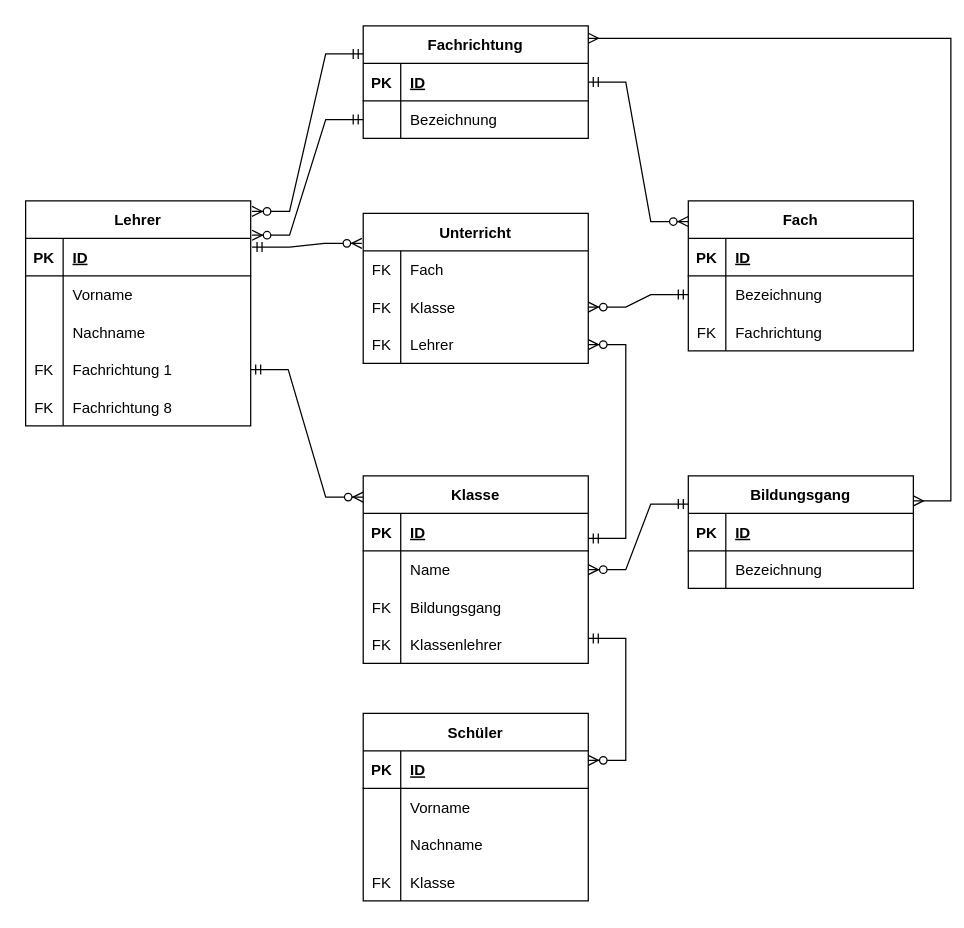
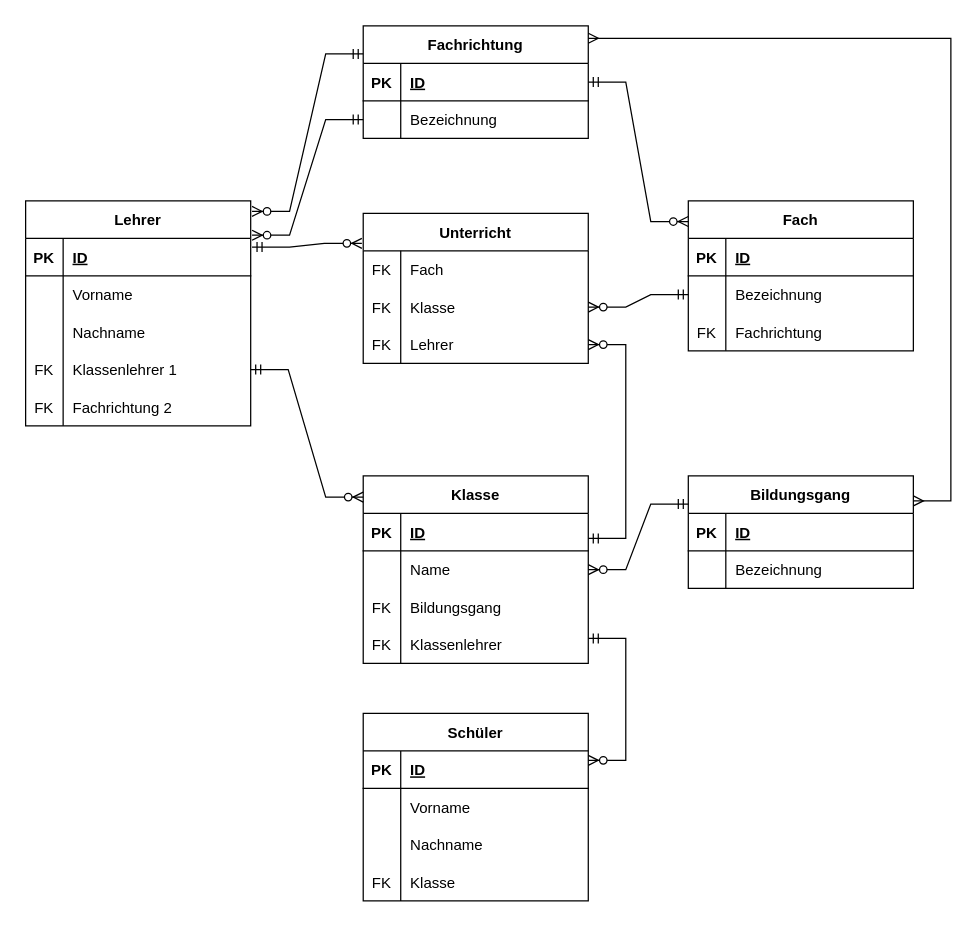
(127, 370) -> (130, 370)
(127, 408) -> (127, 408)
